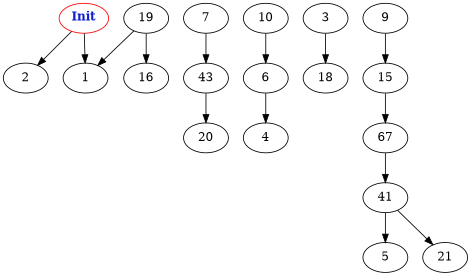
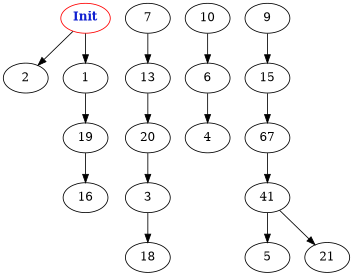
(119, 45) -> (86, 104)
(206, 78) -> (148, 78)
none -> (148, 164)
